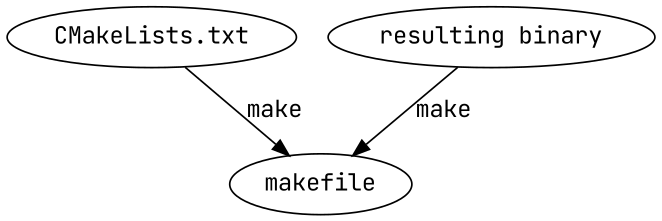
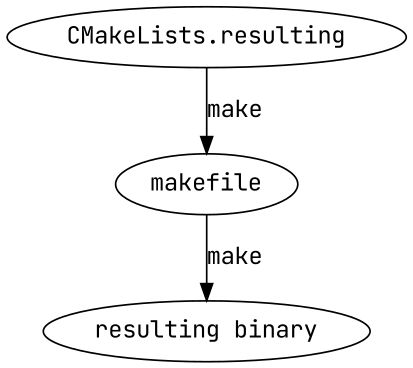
(152, 37) -> (207, 37)
(412, 106) -> (207, 249)
